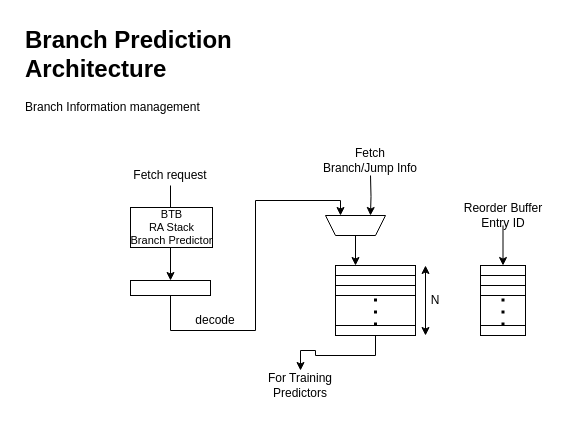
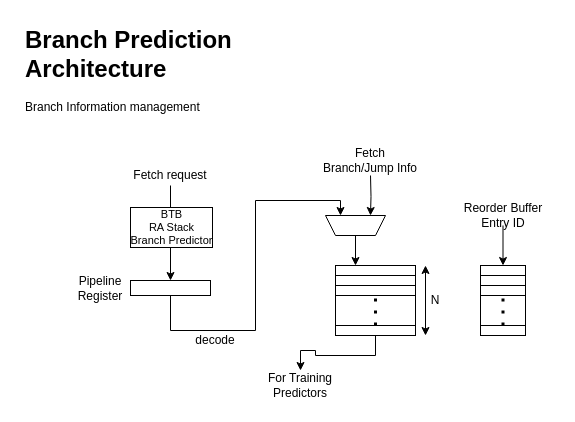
none -> (101, 288)
(216, 321) -> (216, 341)
